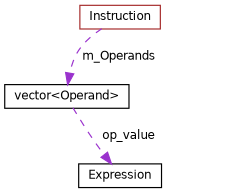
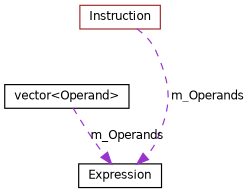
(81, 47) -> (168, 90)
(125, 136) -> (125, 136)
